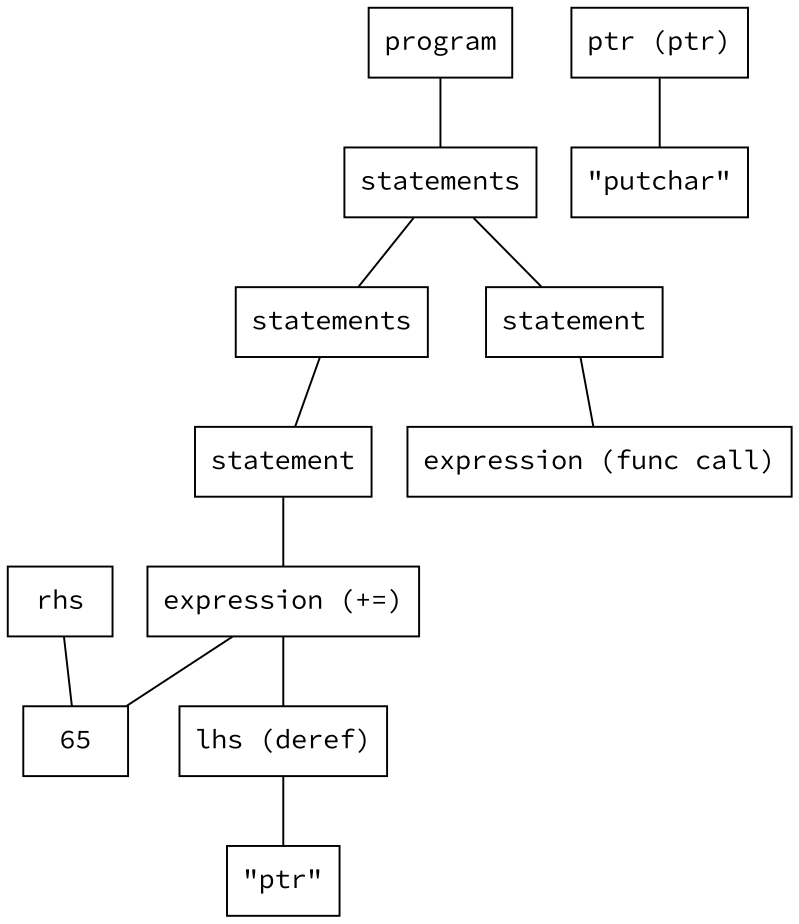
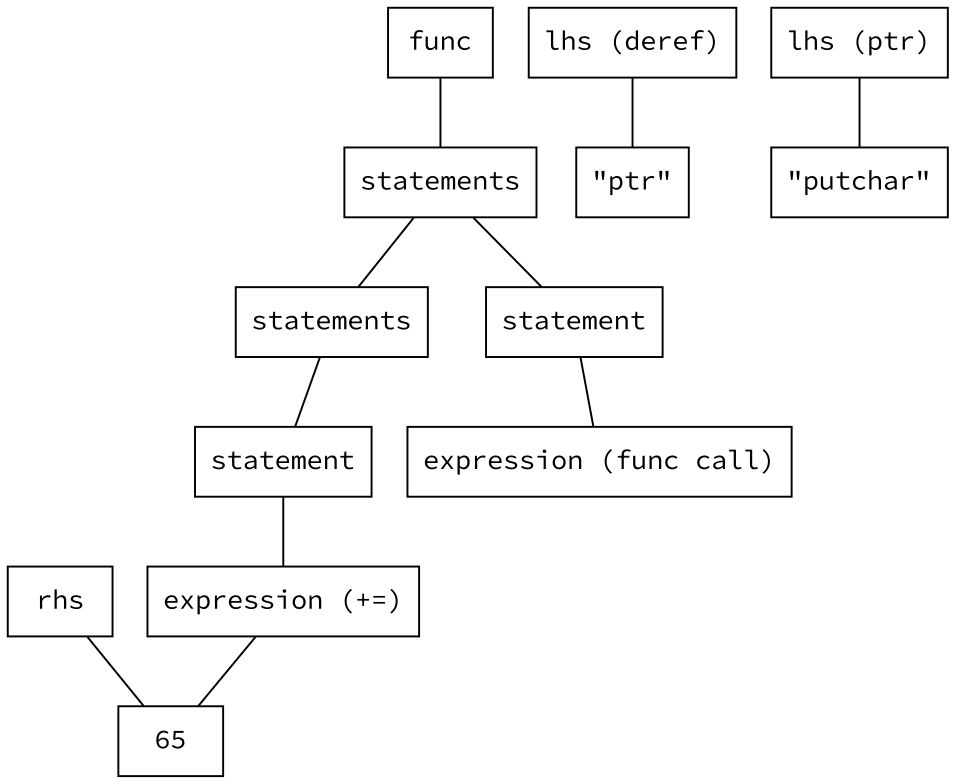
(440, 43) -> (440, 43)
(660, 43) -> (860, 43)
(283, 672) -> none
